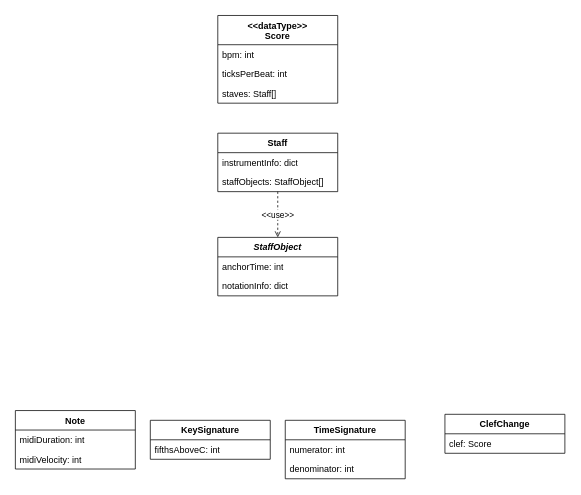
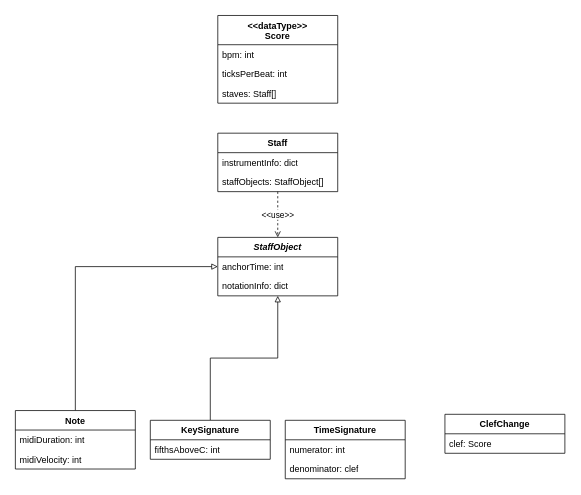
none -> (75, 271)
none -> (242, 358)
(326, 470) -> (328, 470)
